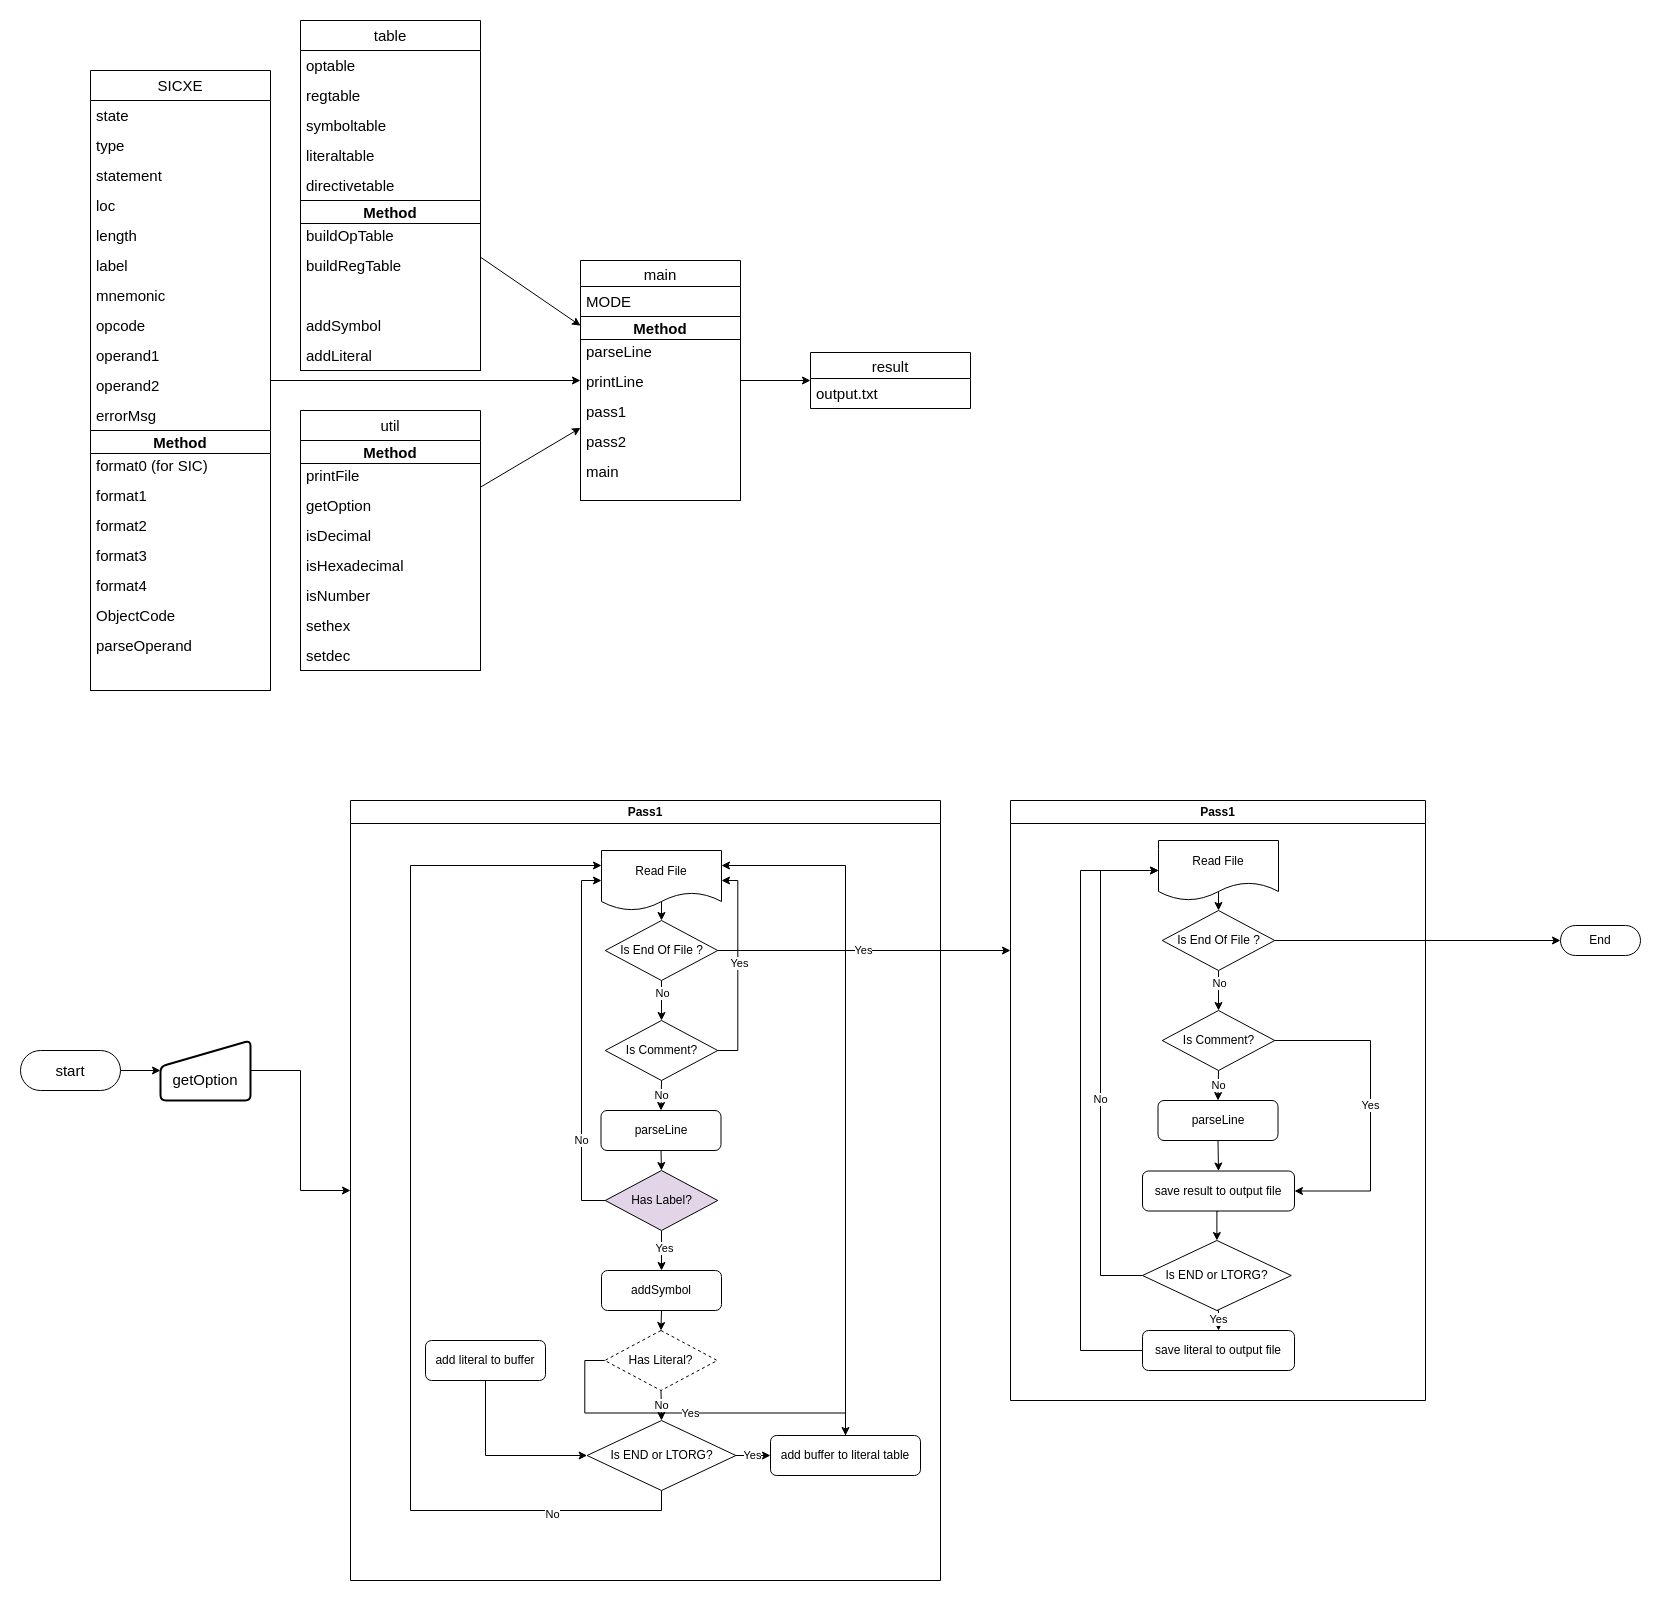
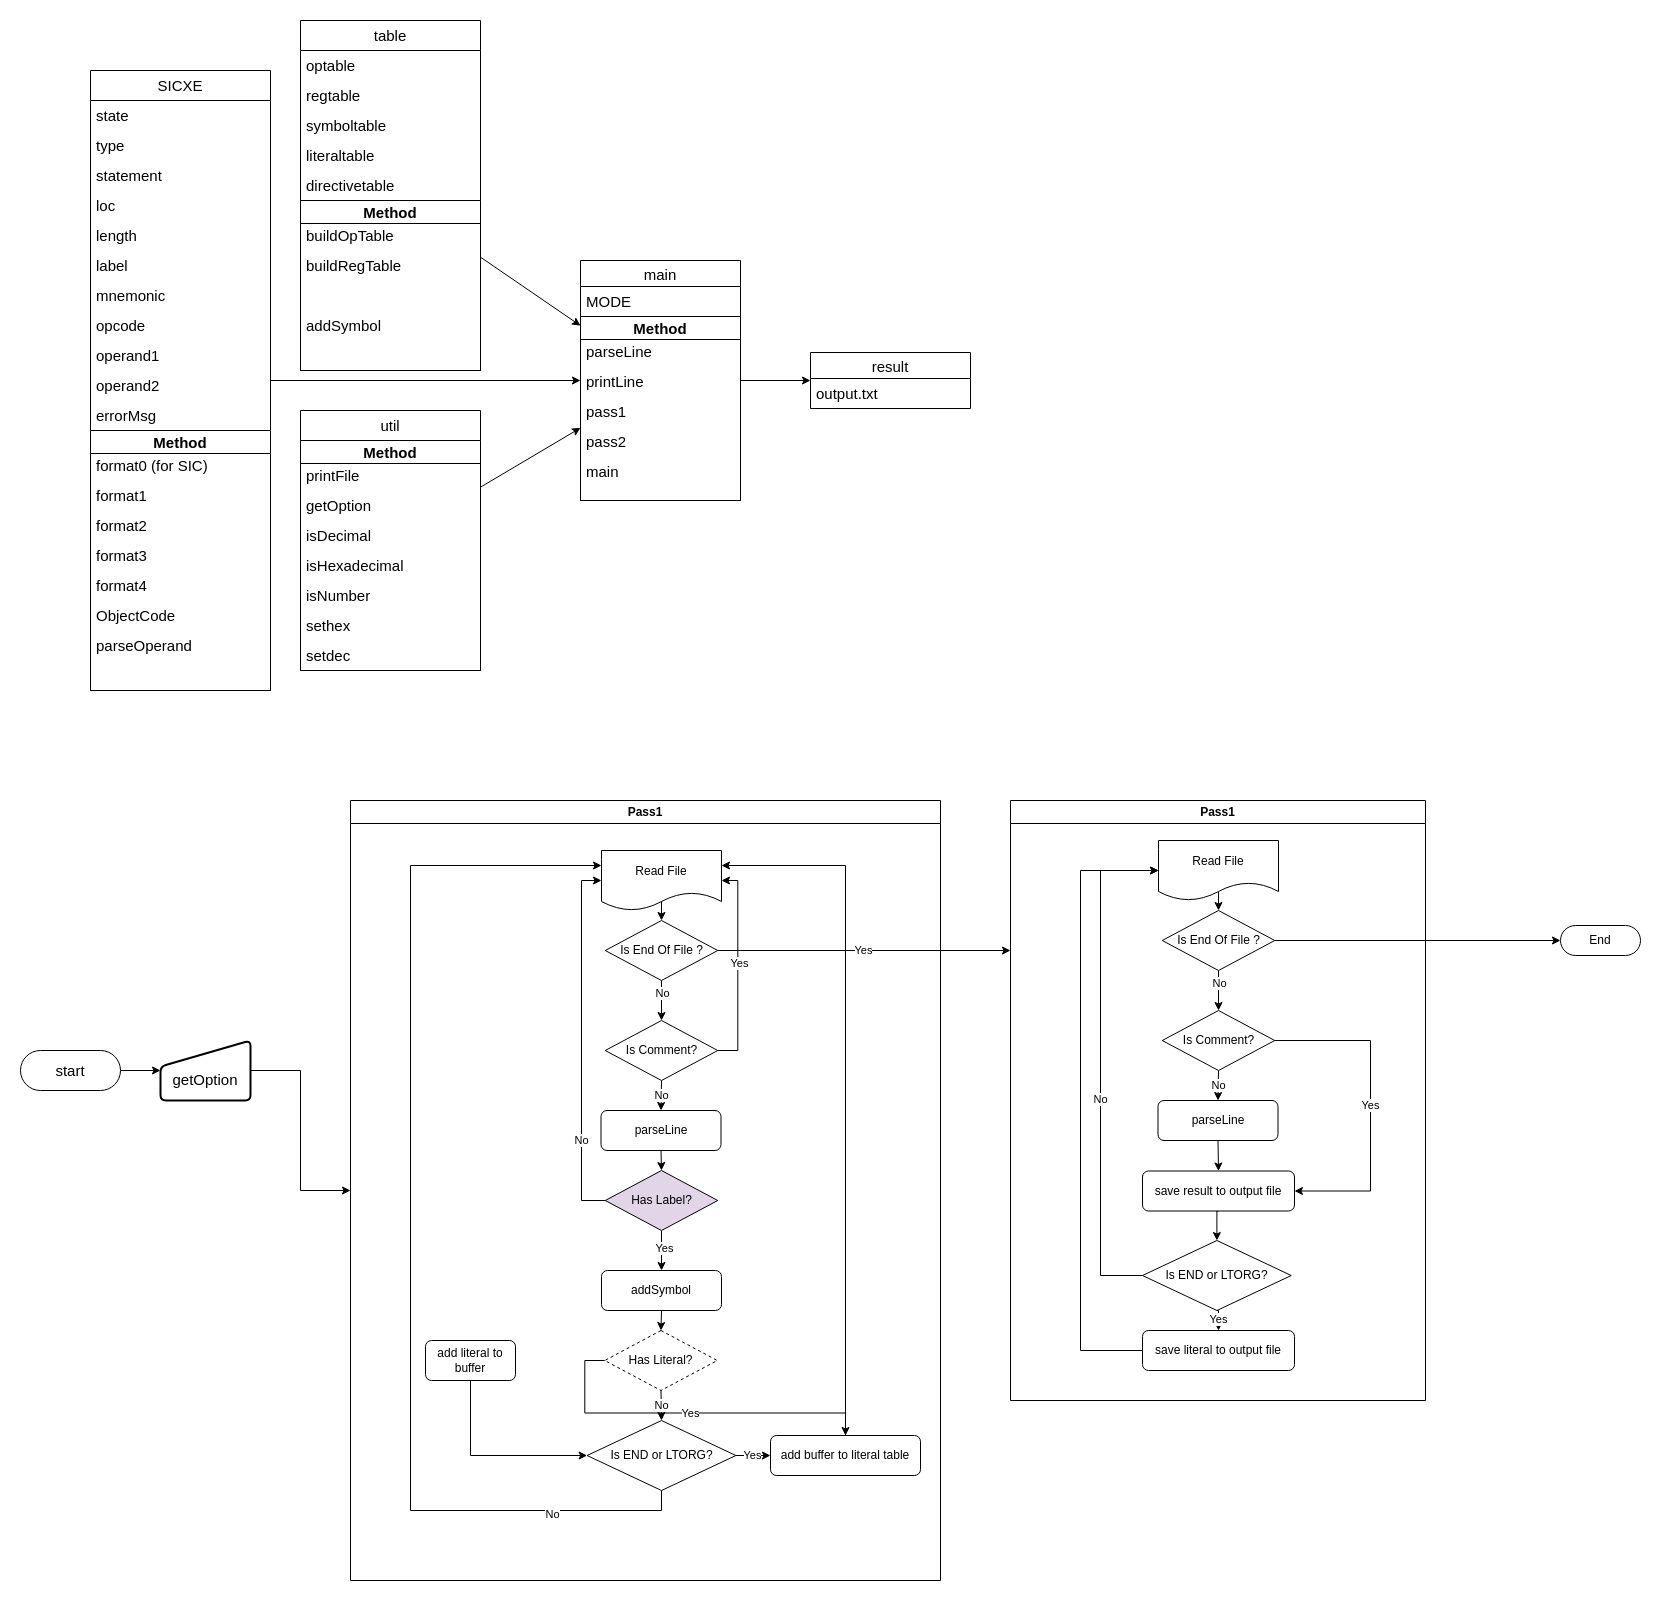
(391, 356) -> none
(486, 1361) -> (471, 1361)
